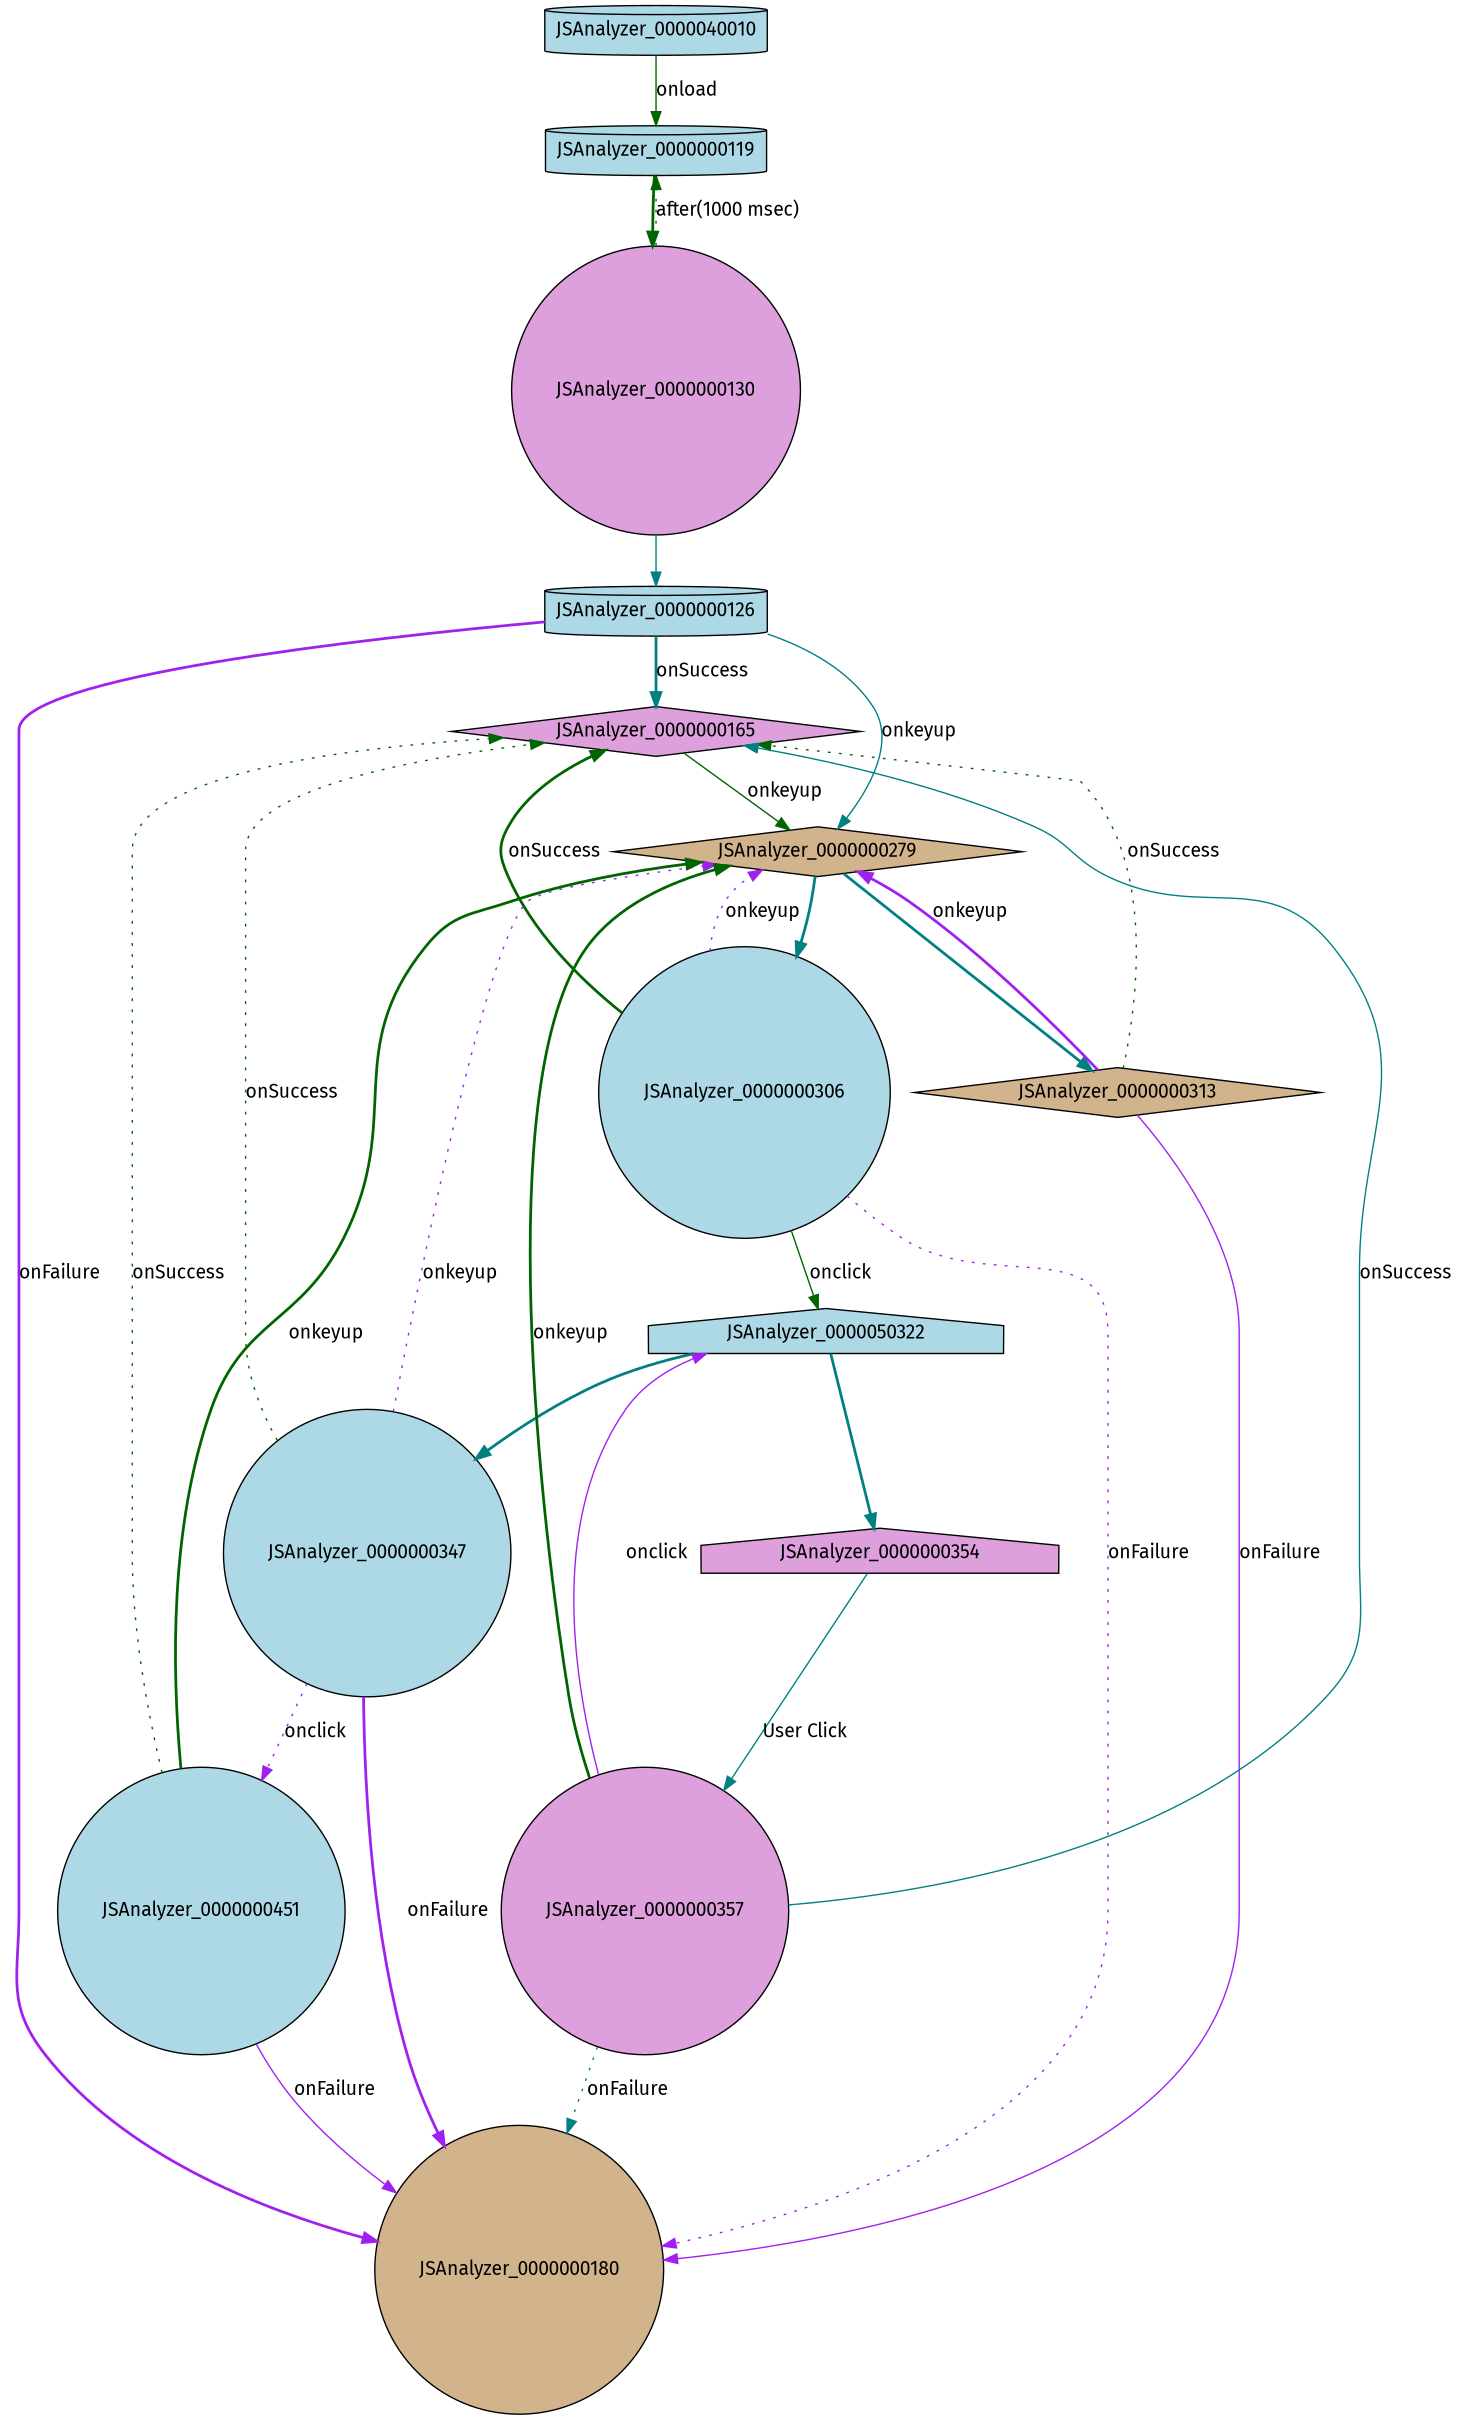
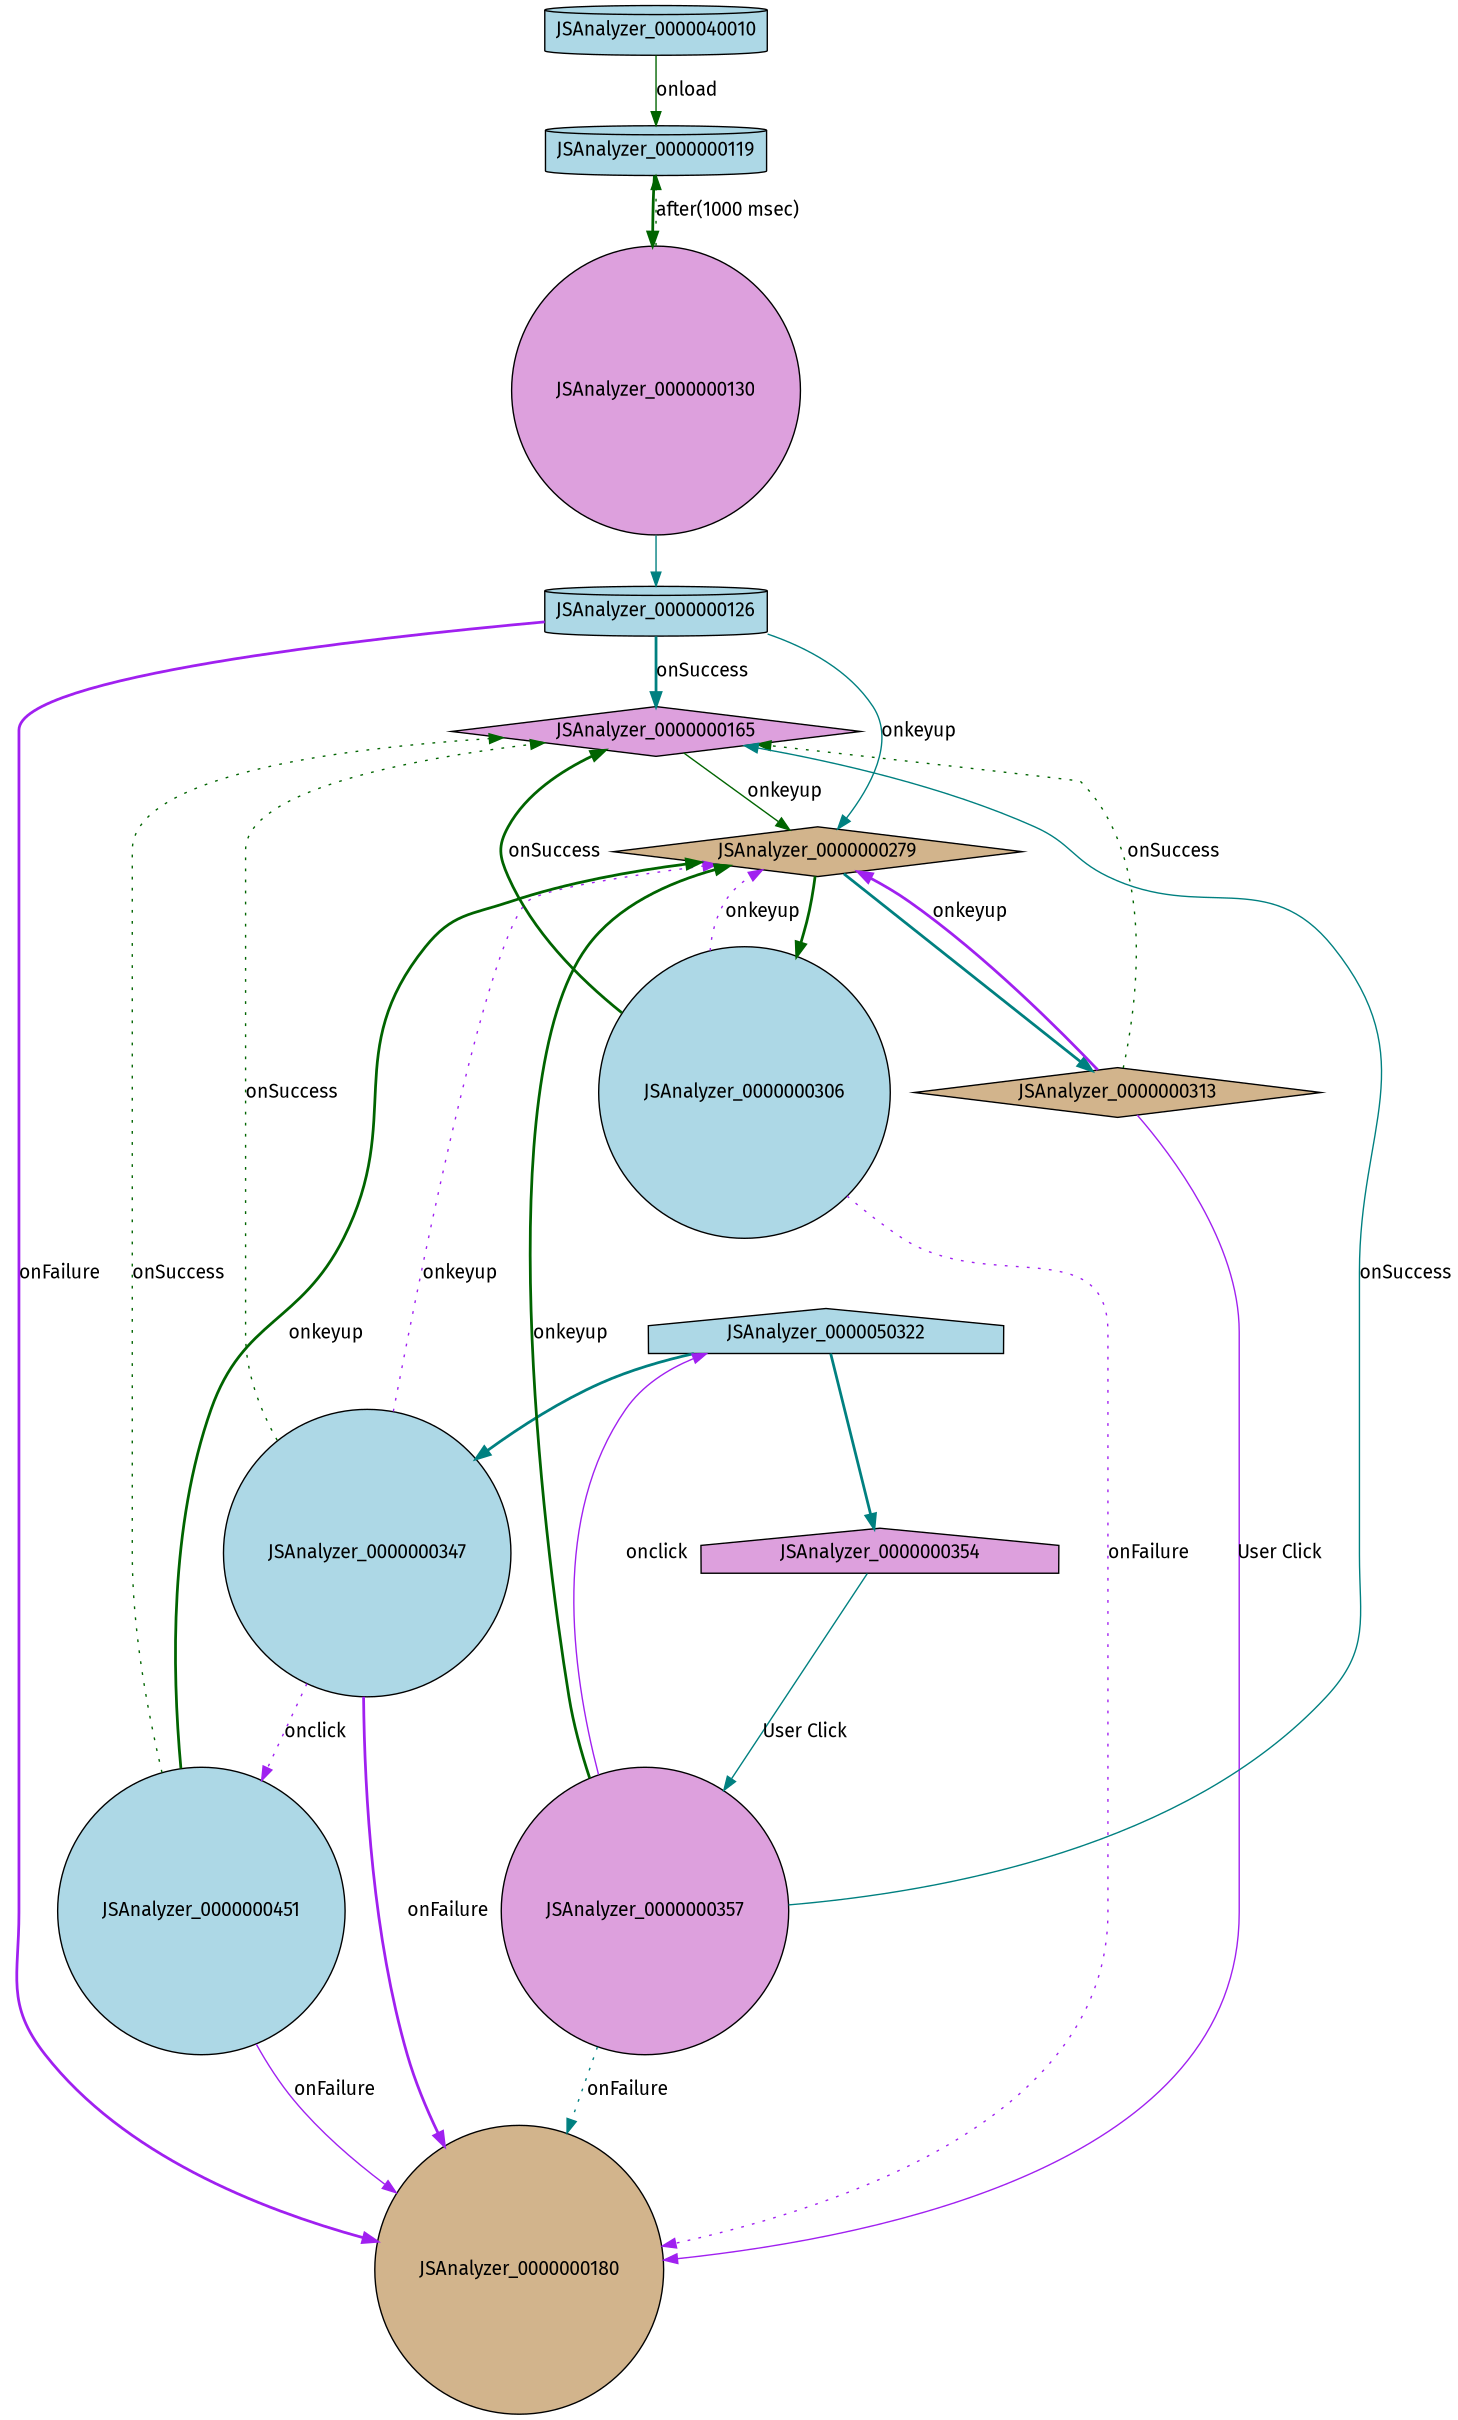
(810, 910) -> (810, 910)
(802, 1263) -> none
(1280, 1553) -> (1280, 1553)
